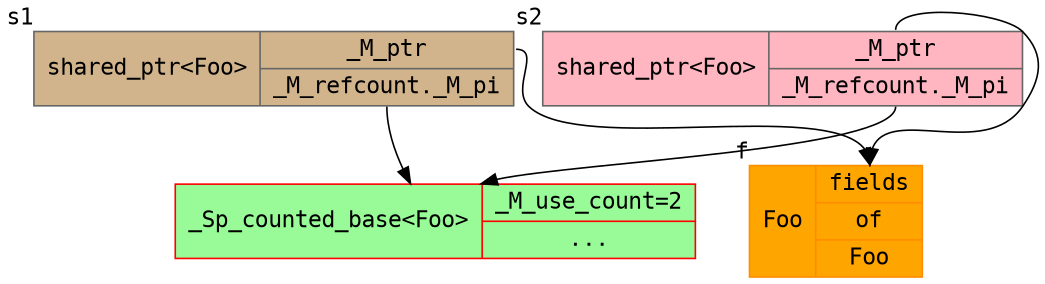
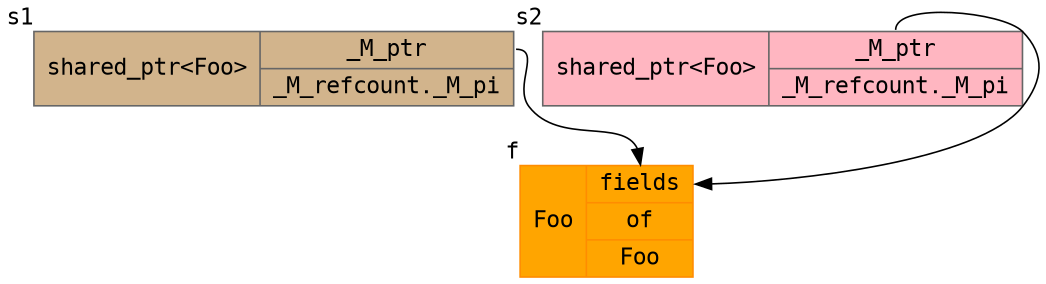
(435, 221) -> none
